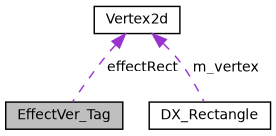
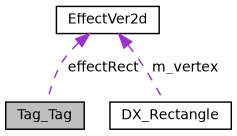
(137, 20) -> (108, 20)
(64, 116) -> (45, 116)
